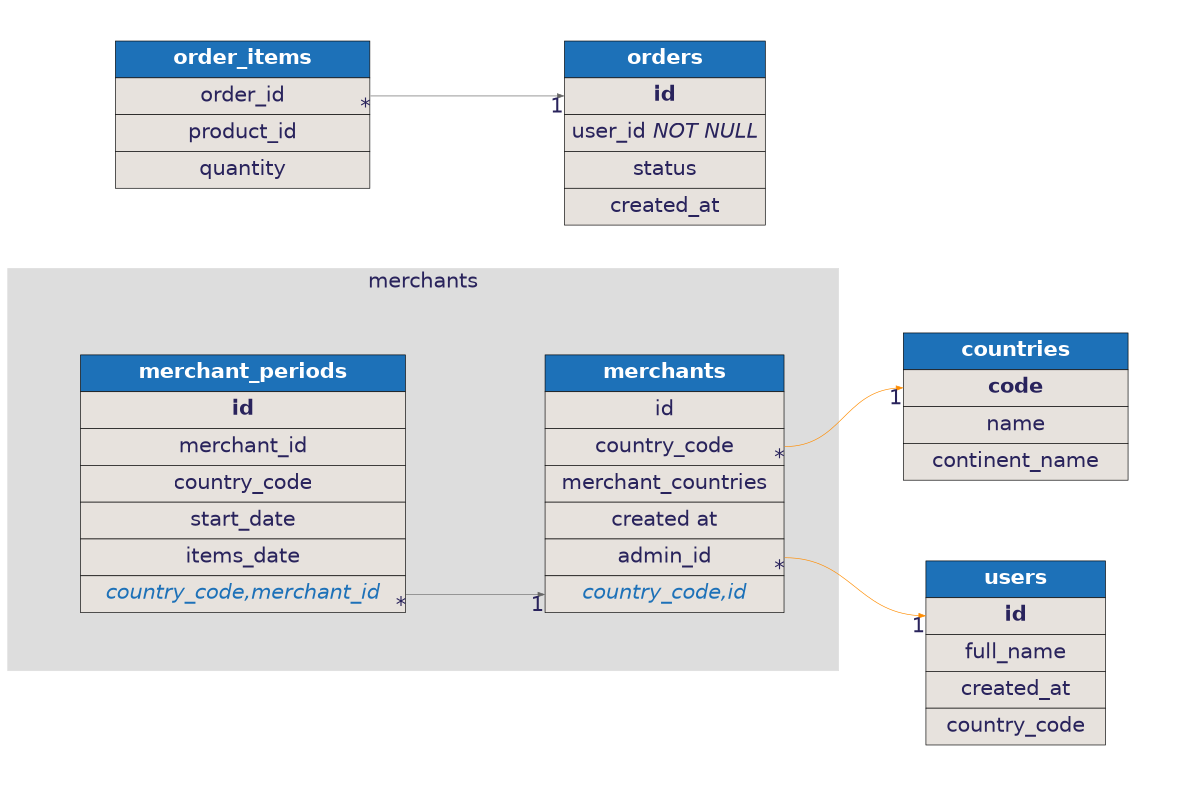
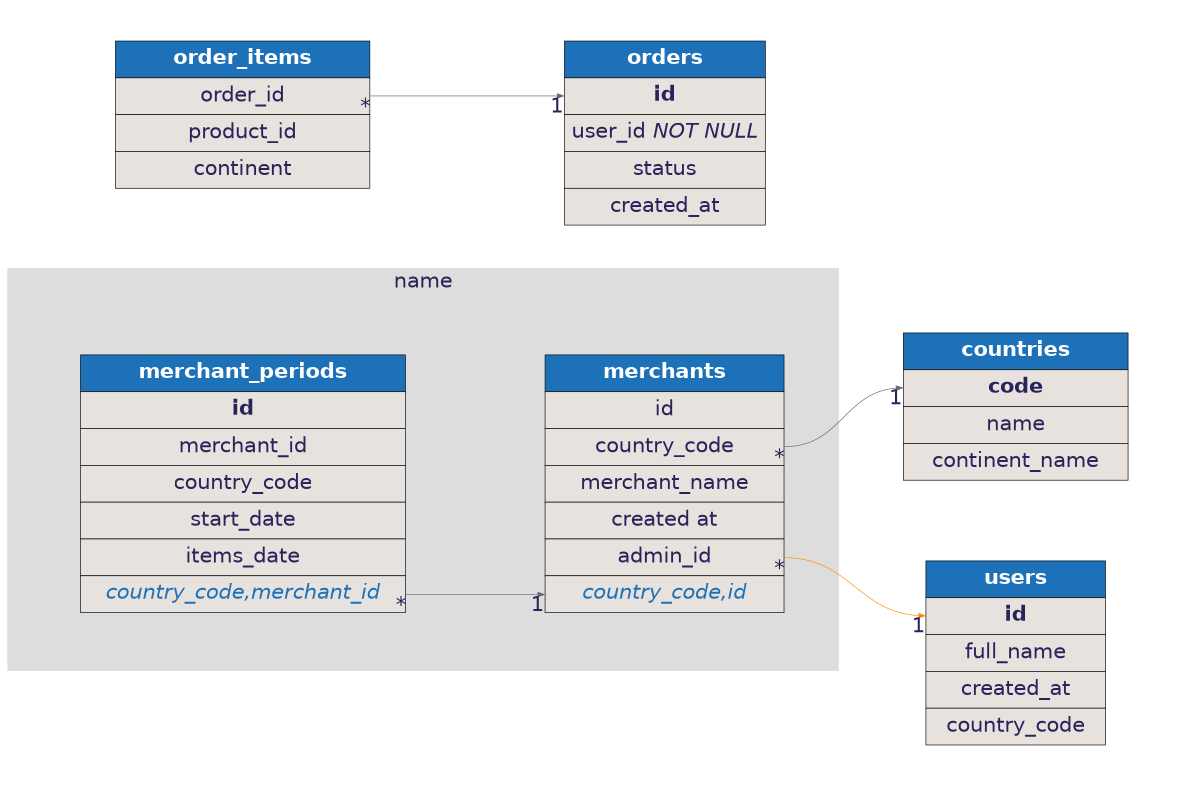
(243, 169) -> (243, 169)
(423, 282) -> (423, 282)
(844, 417) -> (844, 417)
(665, 483) -> (665, 483)
